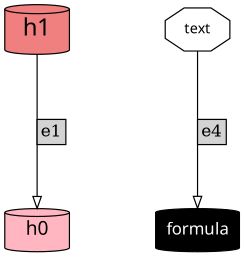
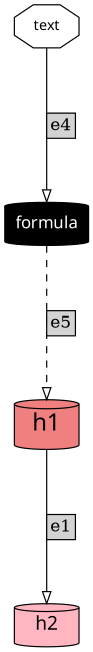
(37, 230) -> (47, 625)
none -> (47, 317)
